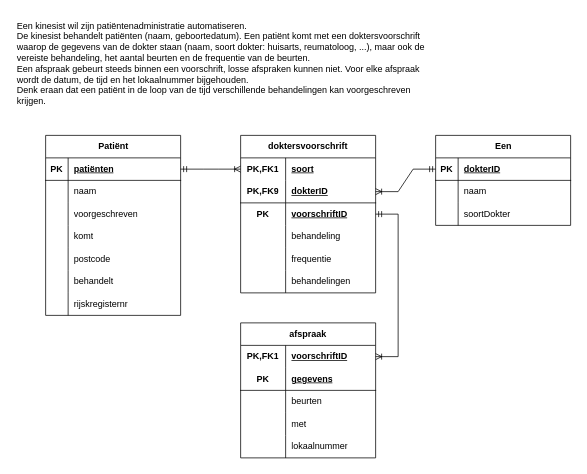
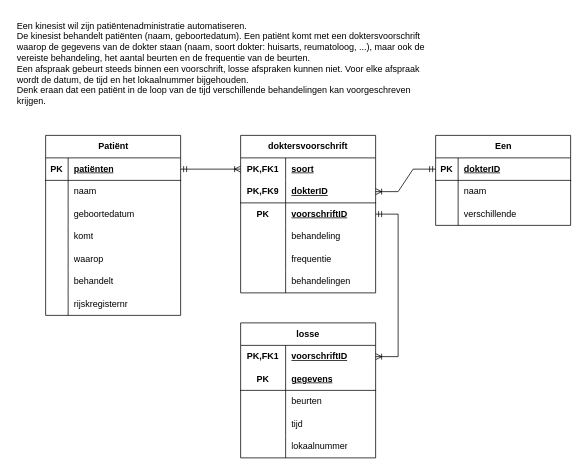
(109, 214) -> (107, 214)
(492, 214) -> (493, 214)
(94, 259) -> (89, 259)
(308, 334) -> (308, 334)
(299, 424) -> (300, 424)
